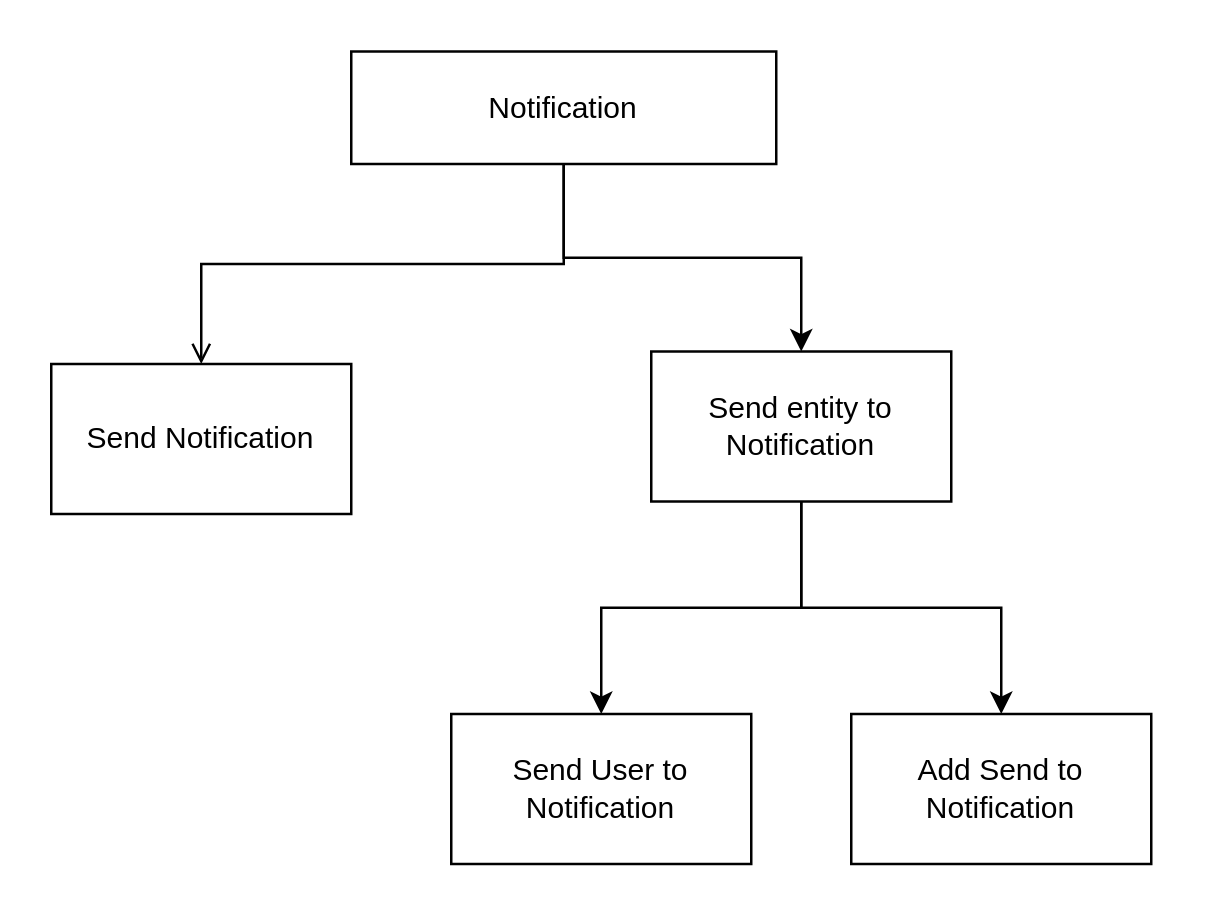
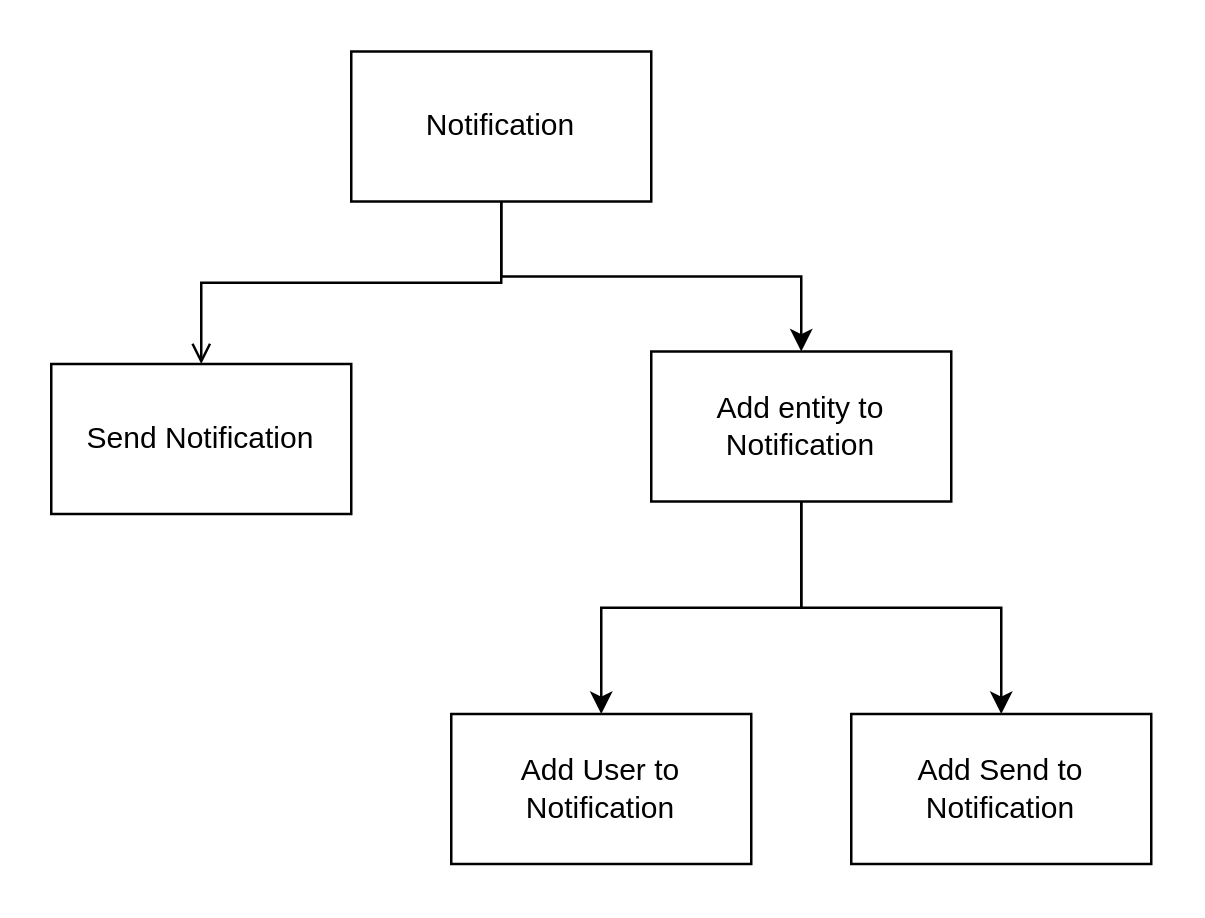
(564, 108) -> (501, 126)
(801, 426) -> (801, 426)
(601, 789) -> (601, 789)
